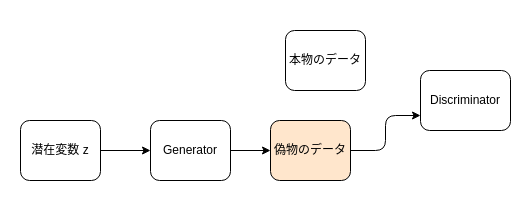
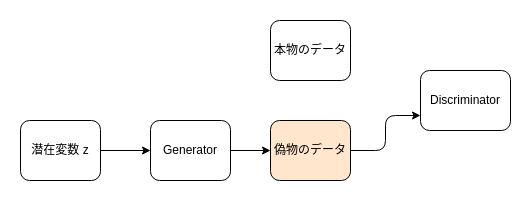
(326, 61) -> (311, 51)
